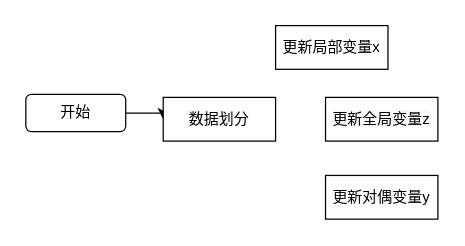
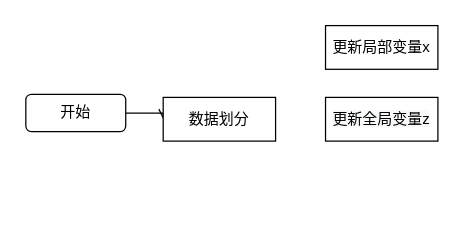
(332, 48) -> (382, 48)
(161, 113) -> (161, 113)
(382, 198) -> none
